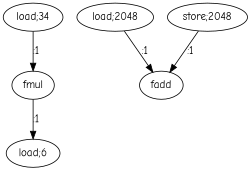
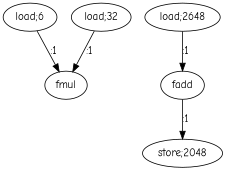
(33, 17) -> (101, 17)
(115, 17) -> (183, 17)
(186, 48) -> (183, 115)
(33, 115) -> (46, 48)
